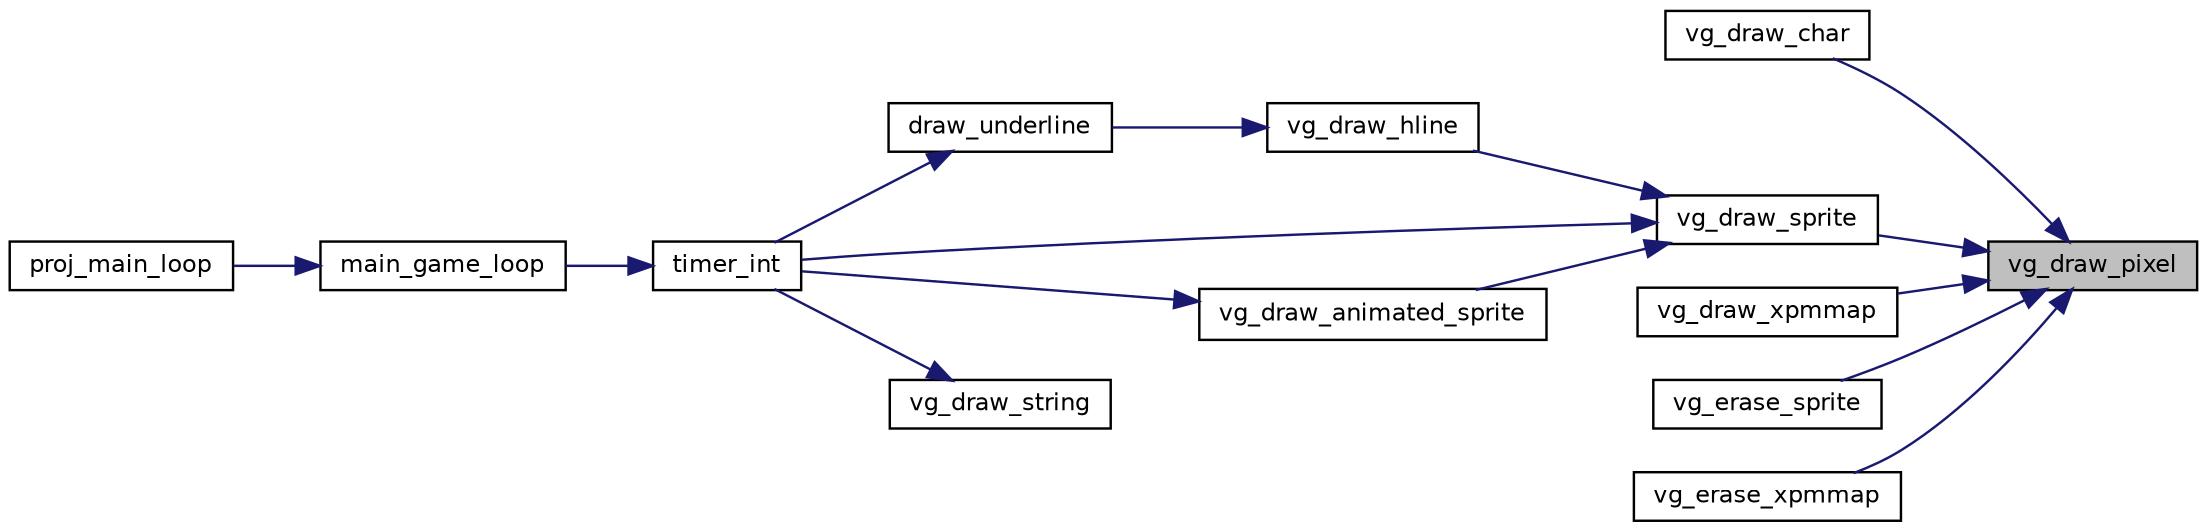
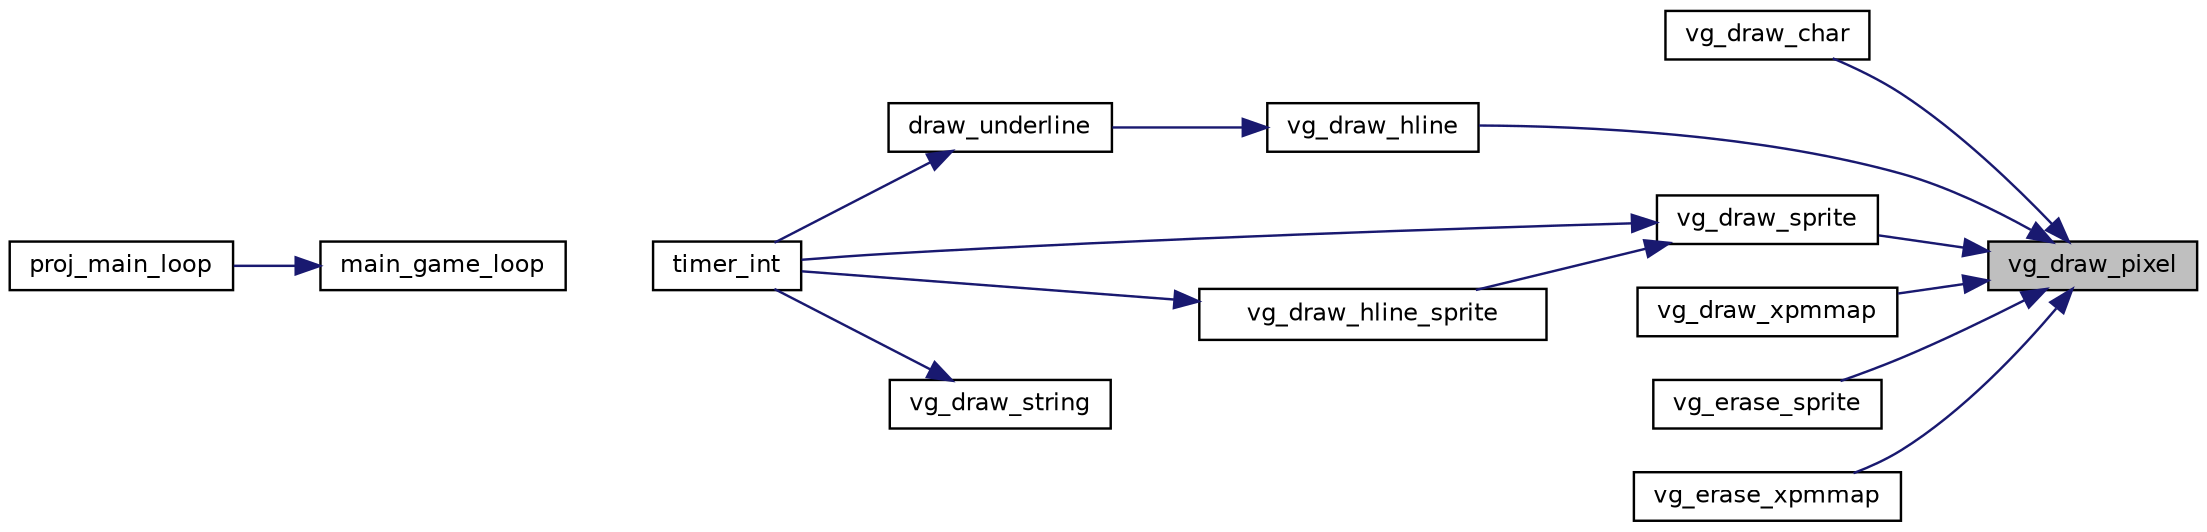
(1558, 171) -> (1762, 145)
(597, 266) -> none
(1373, 314) -> (1373, 314)
